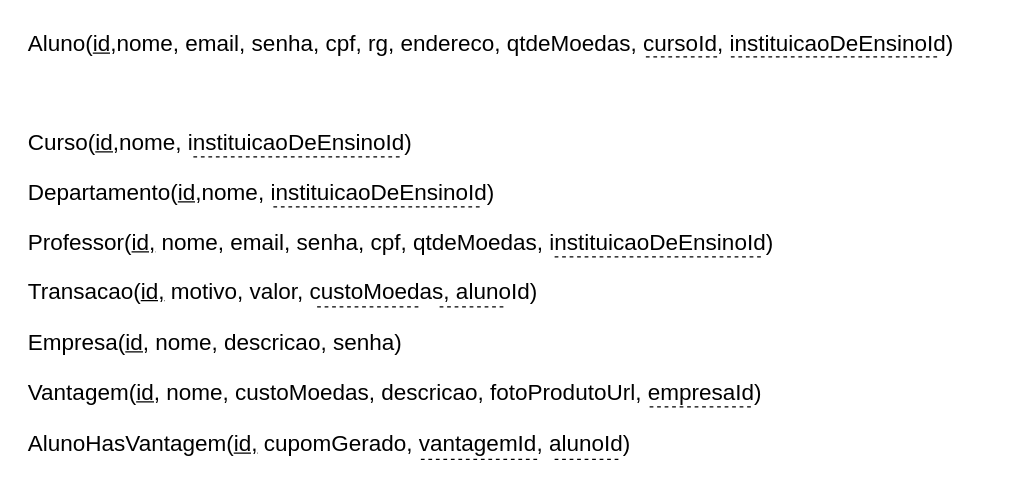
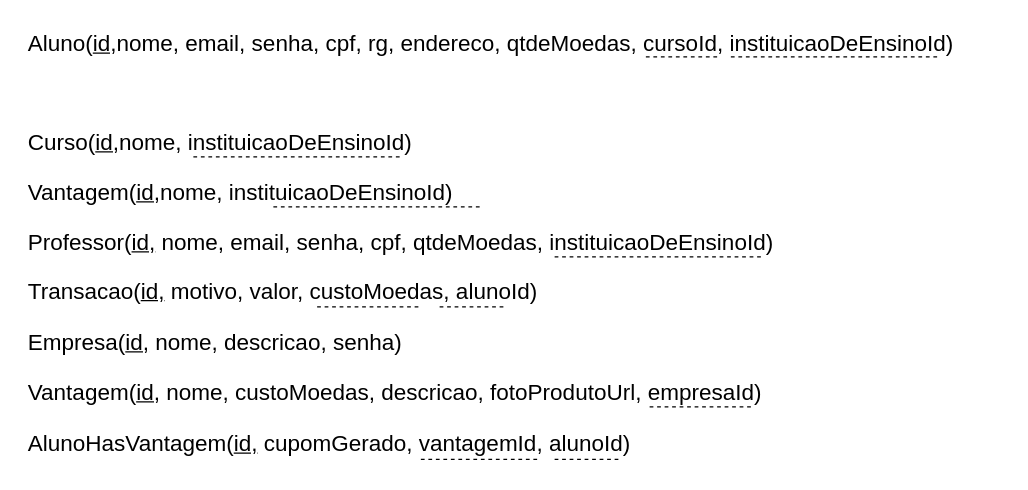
(197, 193) -> (181, 193)
